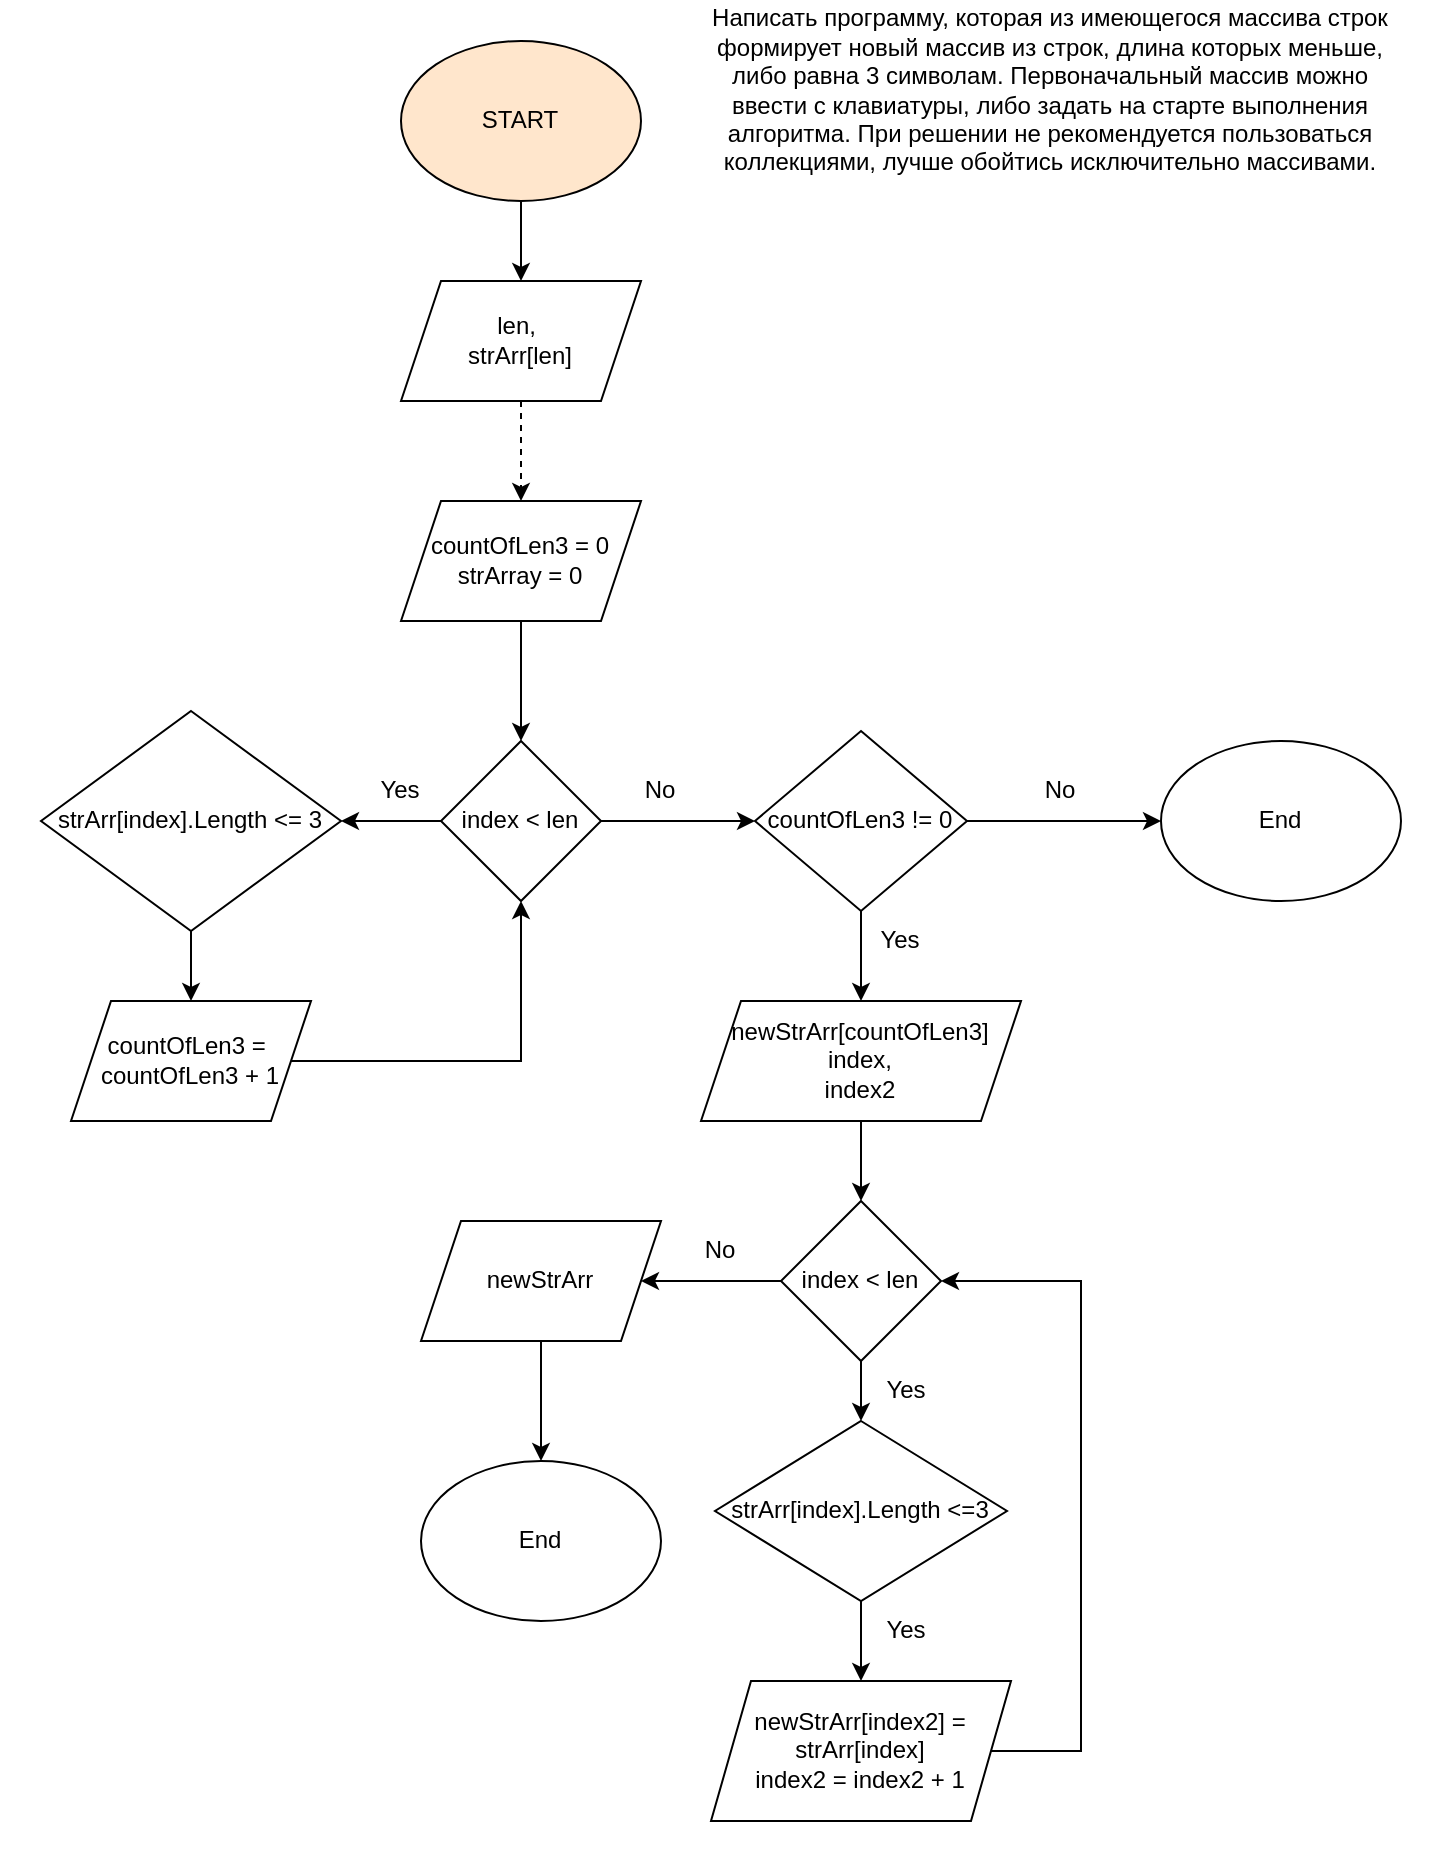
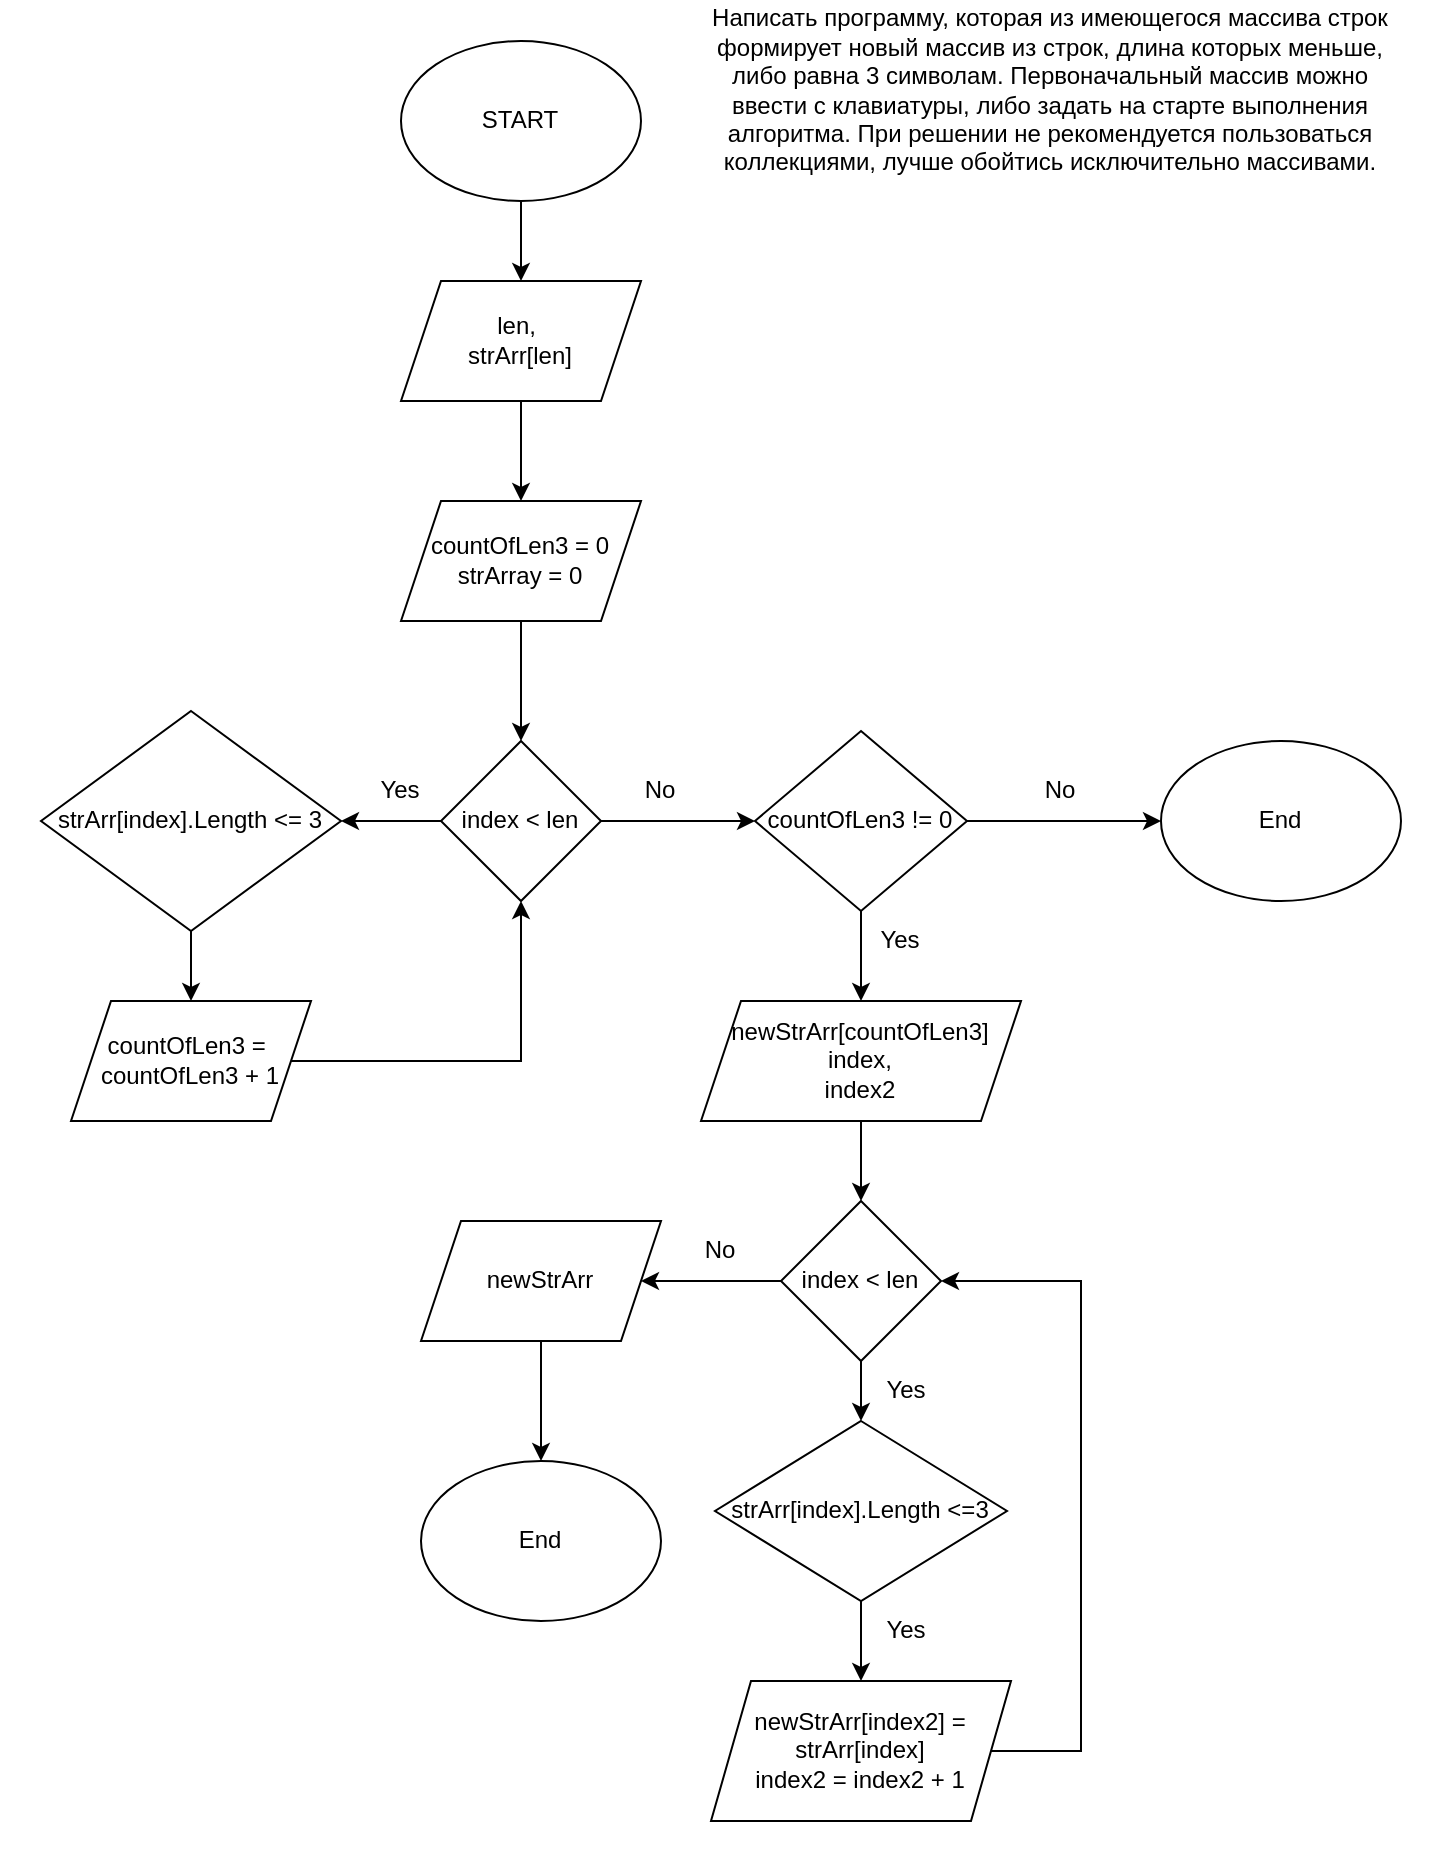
(521, 121) -> (521, 121)
(521, 445) -> (521, 445)
